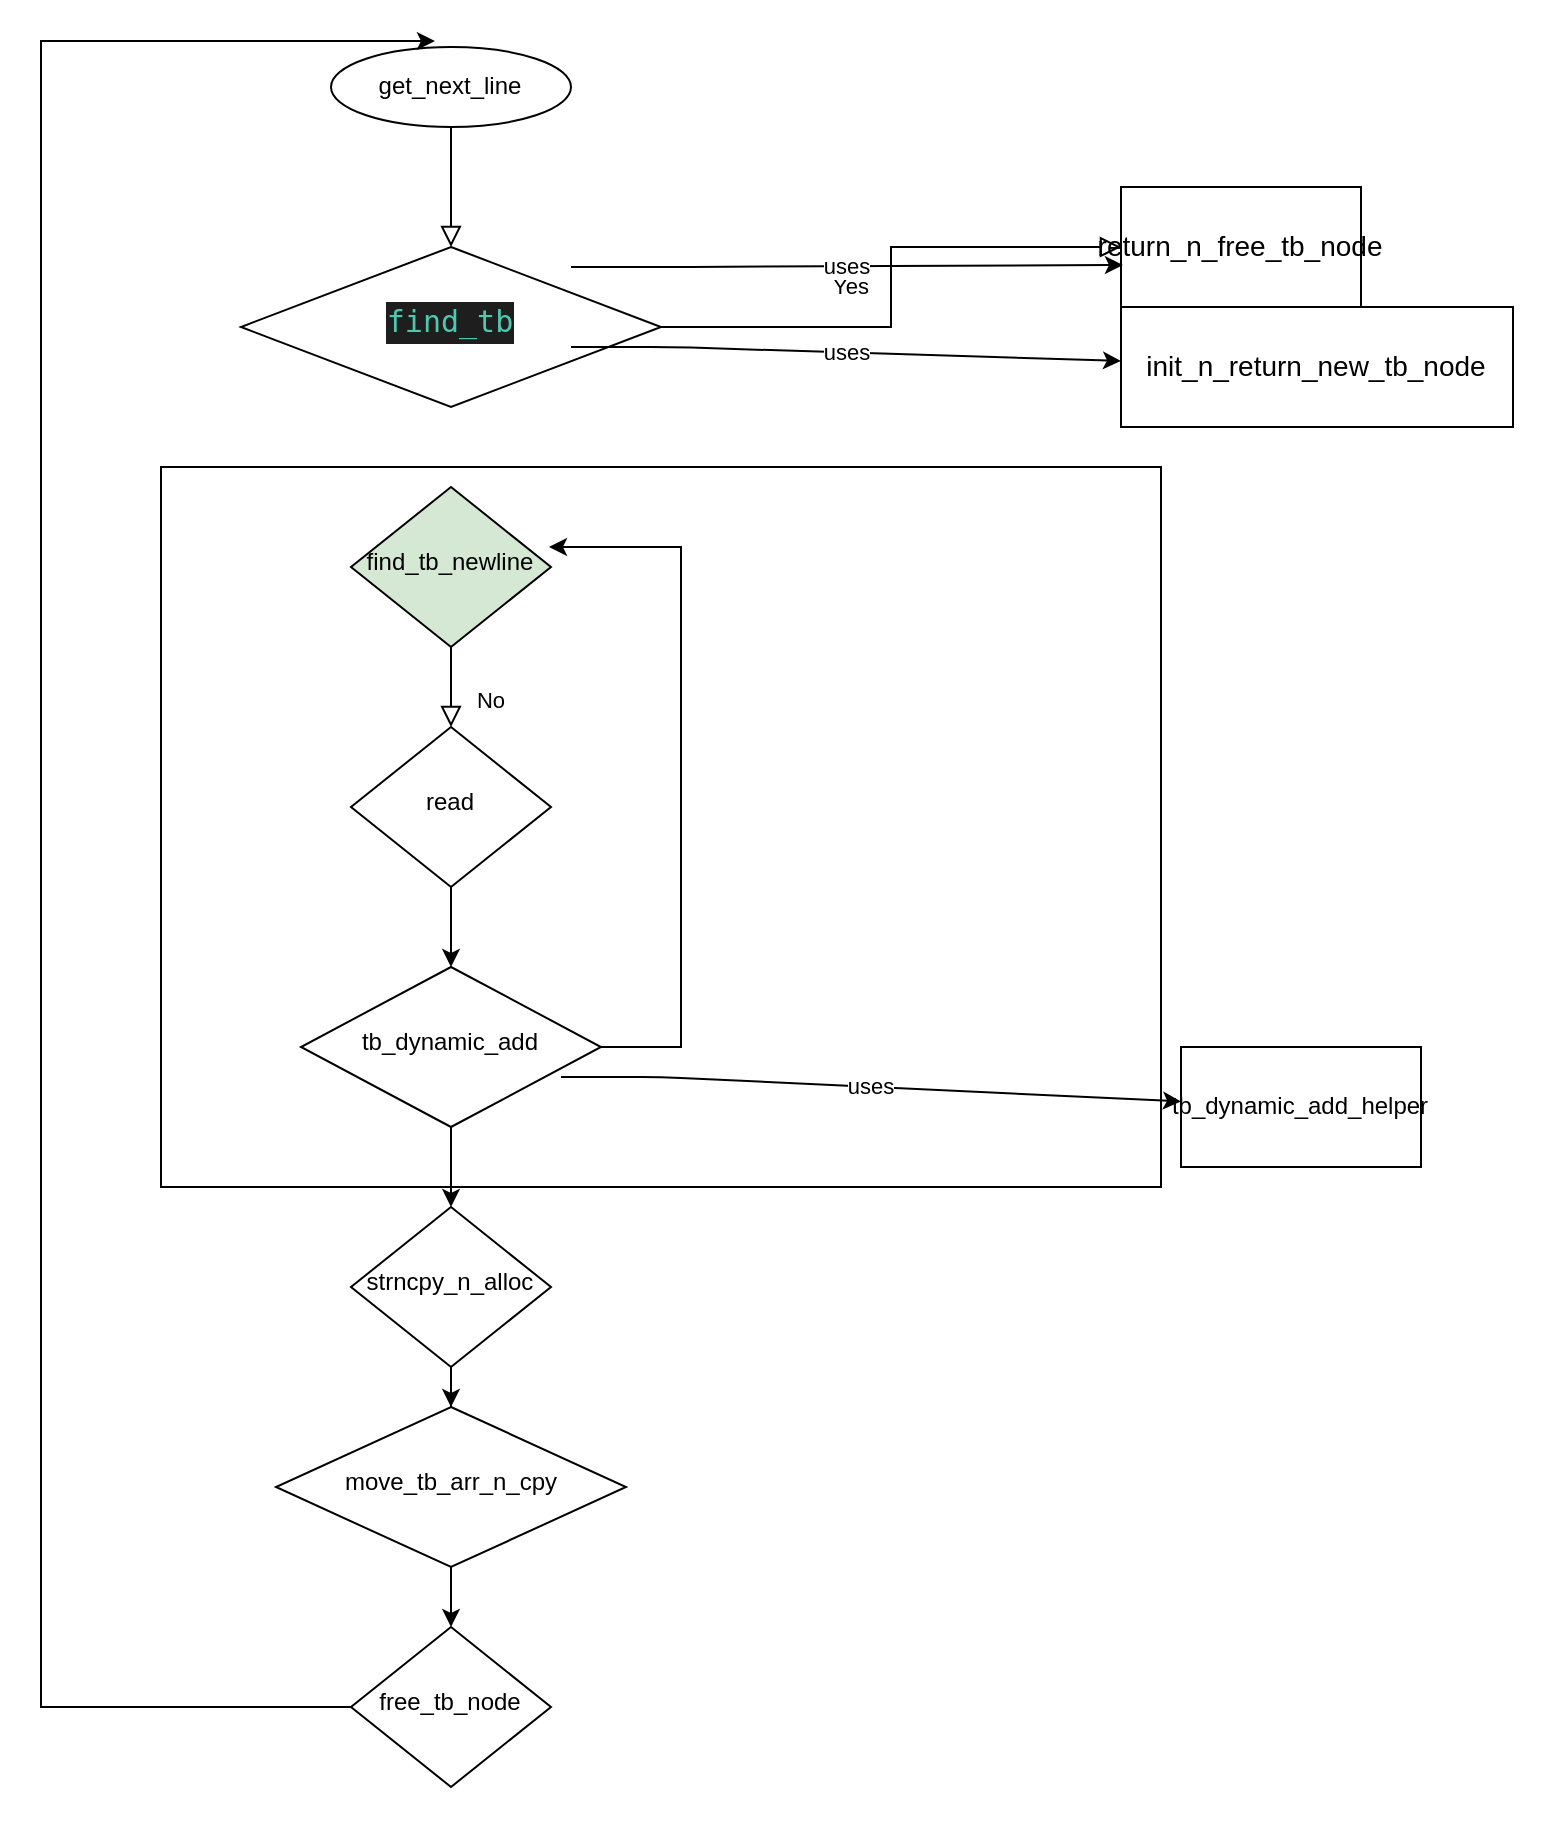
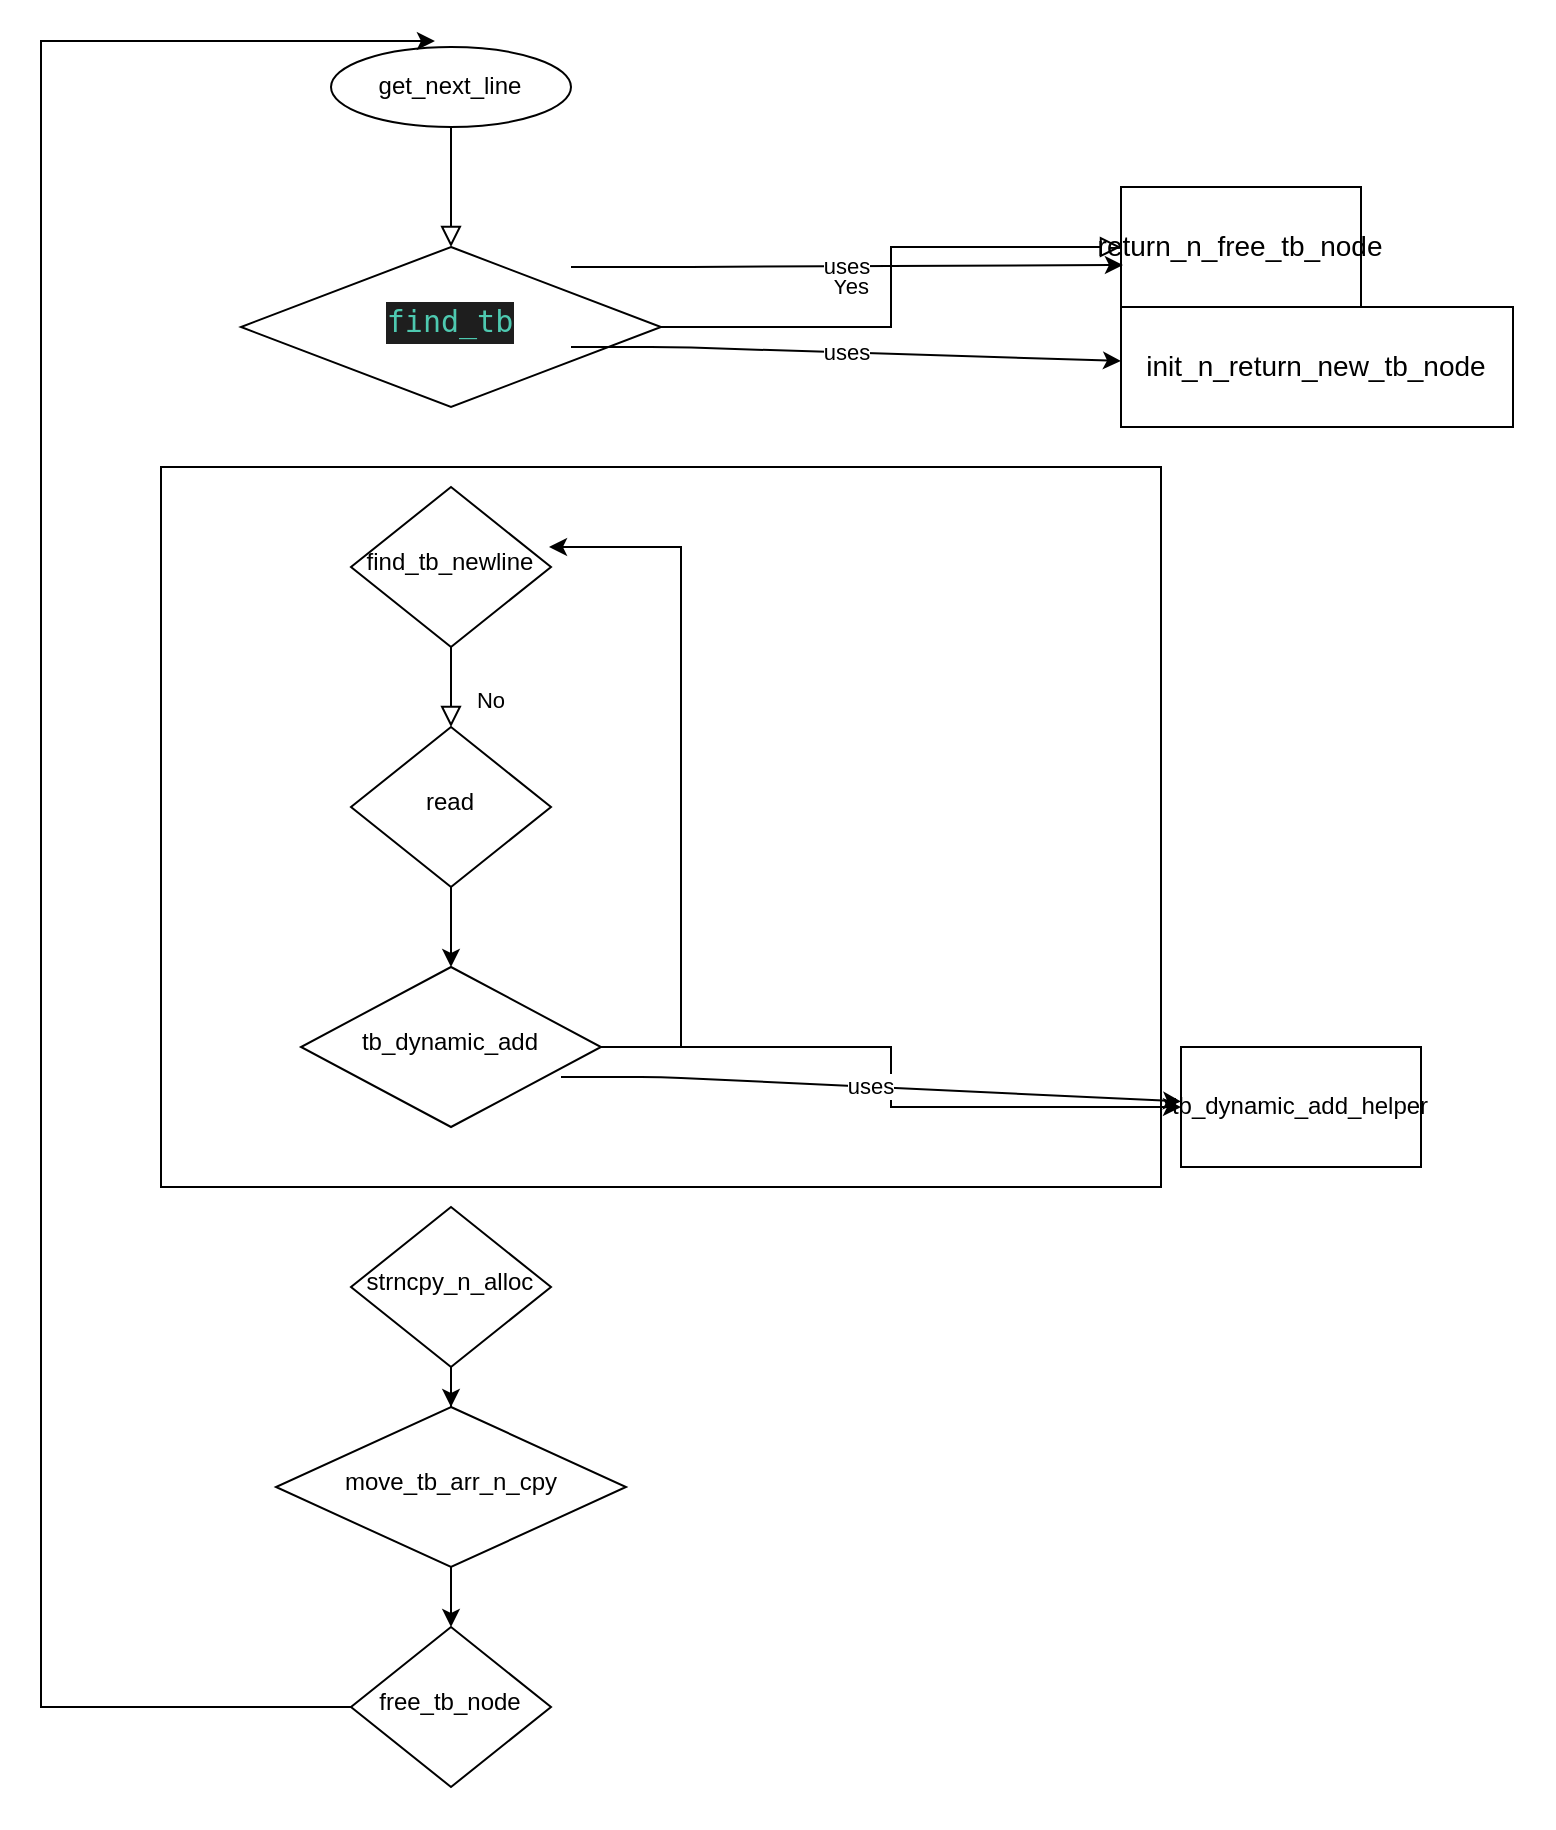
(451, 567) -> (451, 567)
(451, 1160) -> (1025, 1107)
